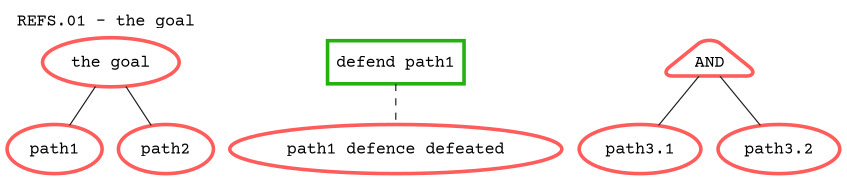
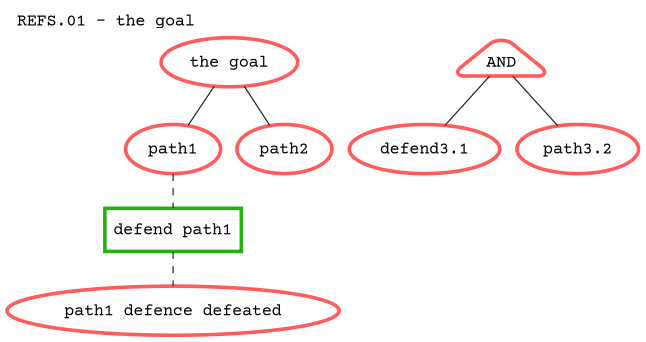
(640, 149) -> (425, 149)
none -> (173, 191)
